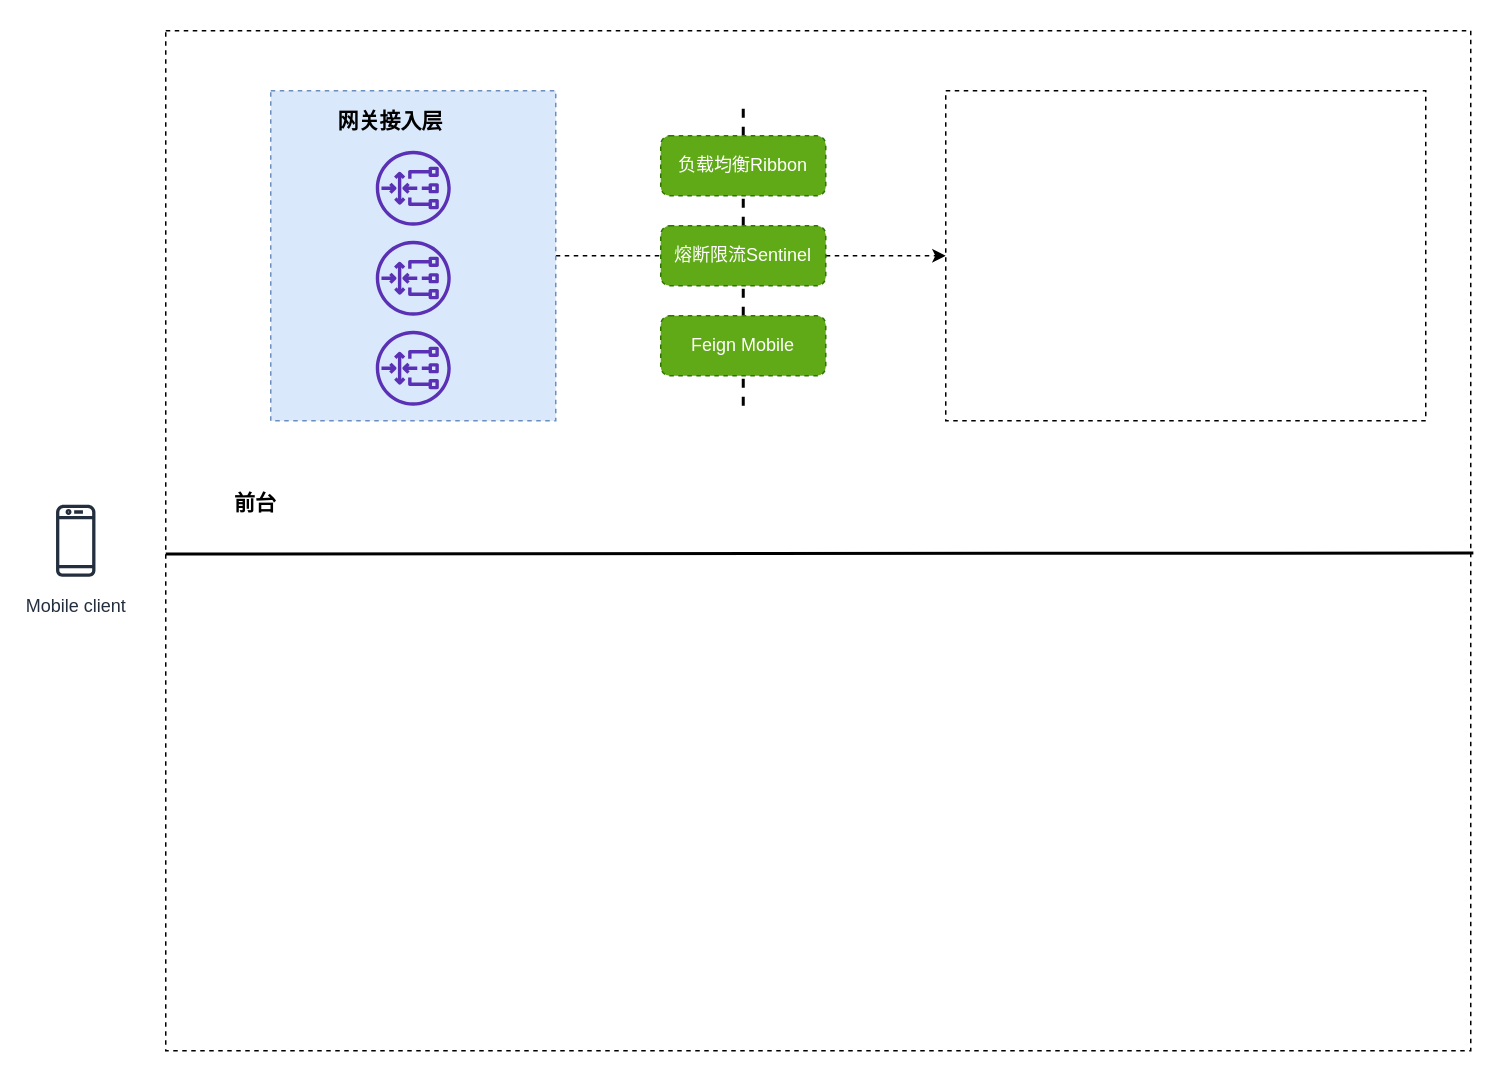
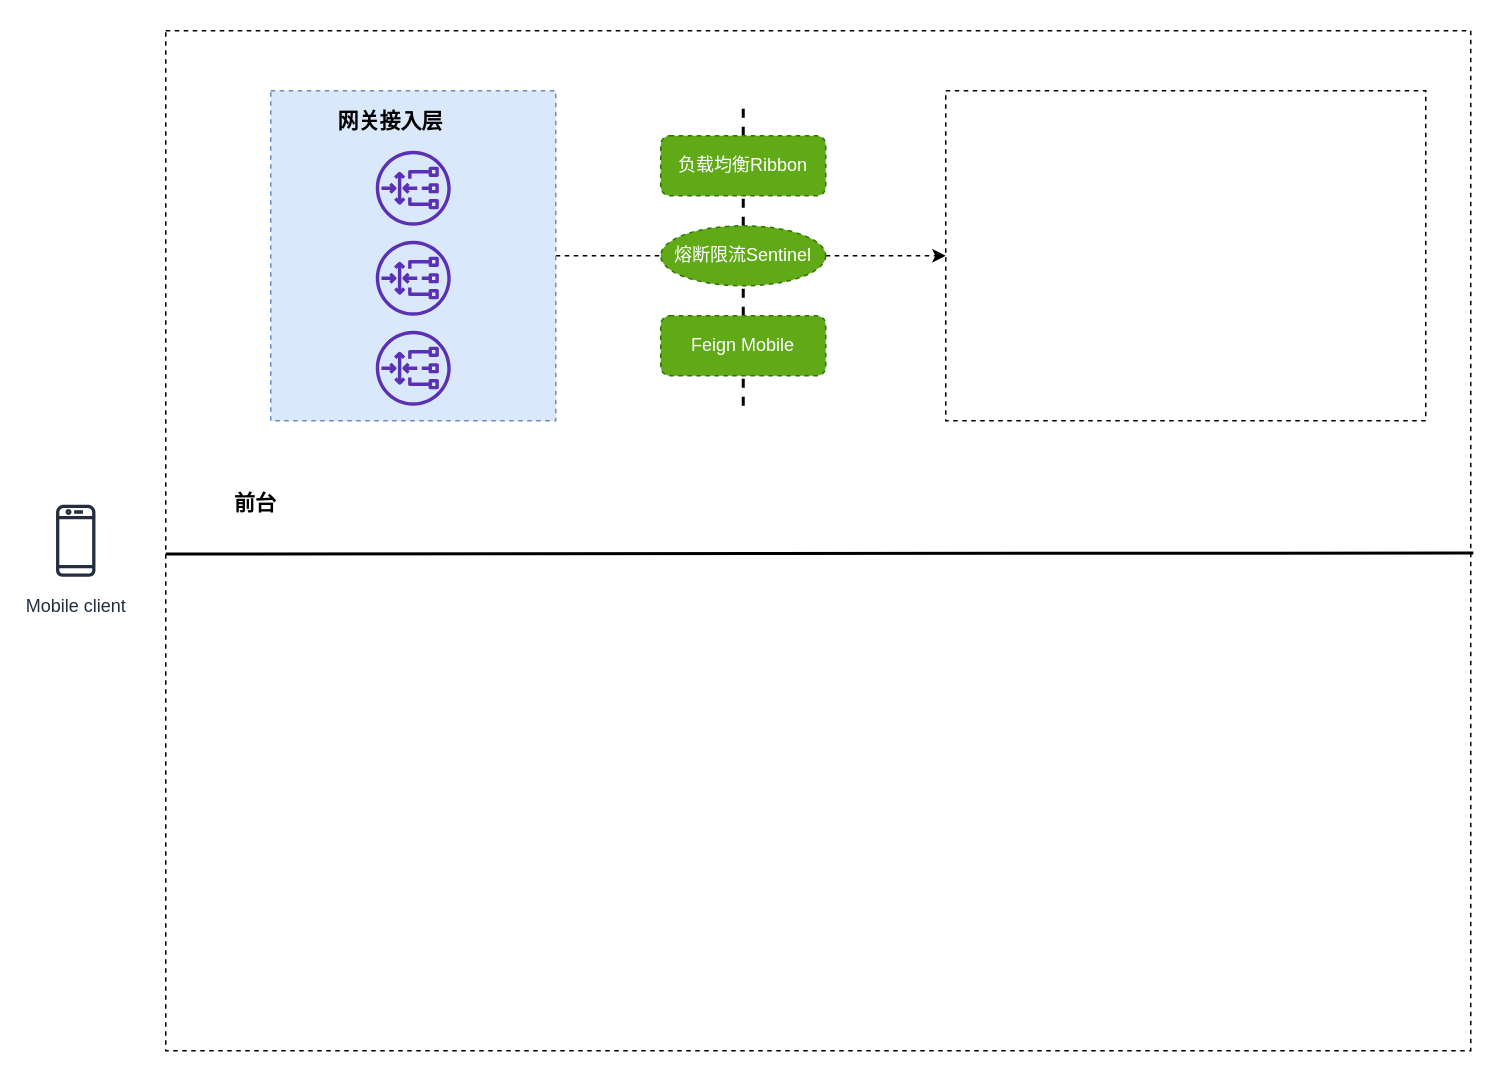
(743, 256) -> (743, 256)
